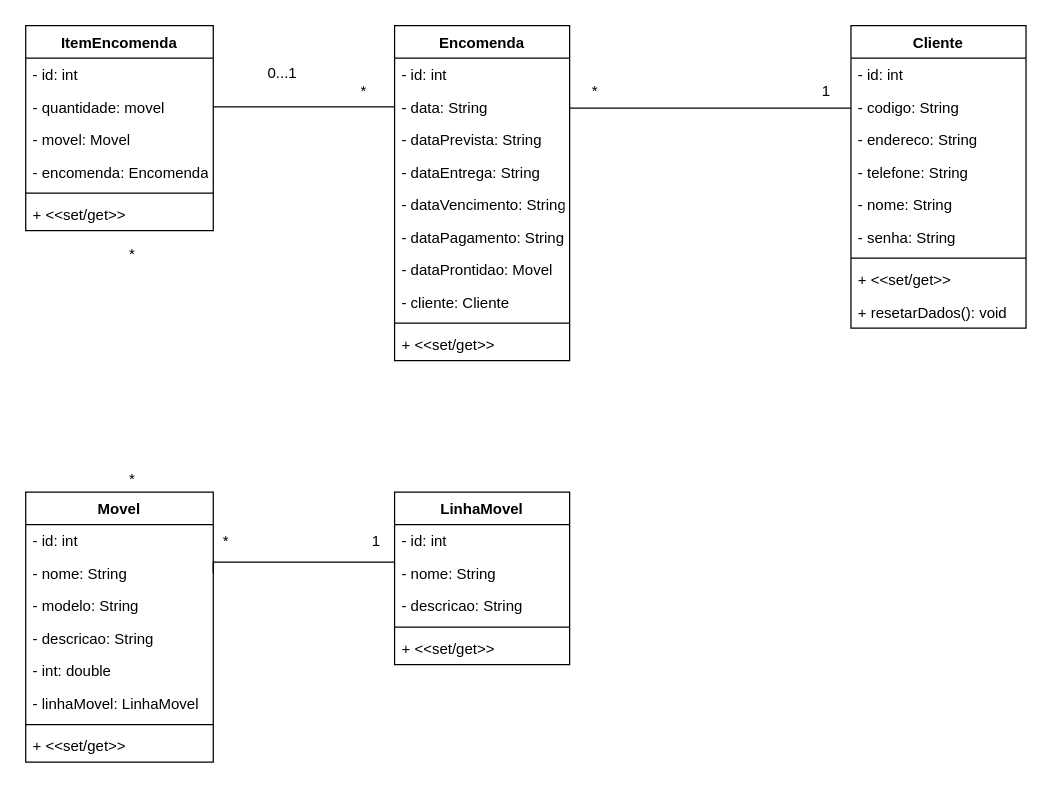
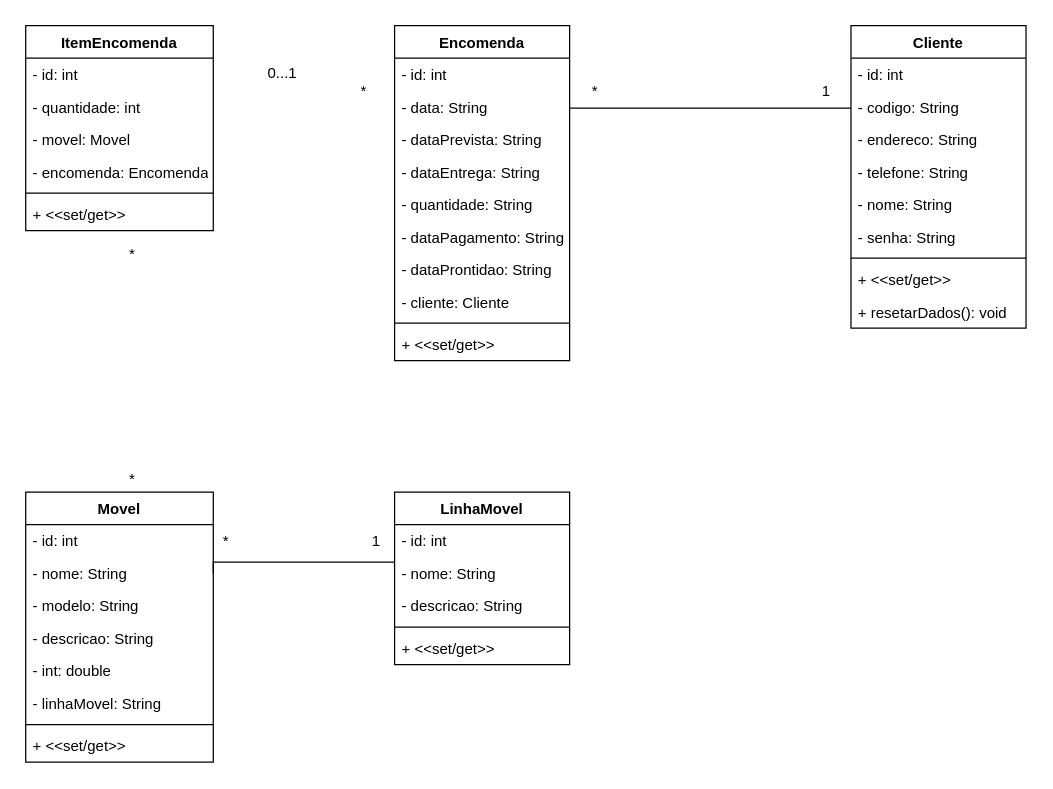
(304, 107) -> none
(103, 108) -> (94, 108)
(492, 205) -> (476, 205)
(484, 270) -> (488, 270)
(118, 704) -> (103, 704)
